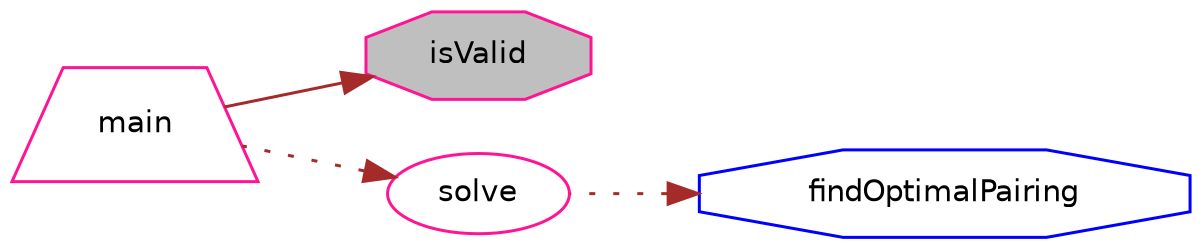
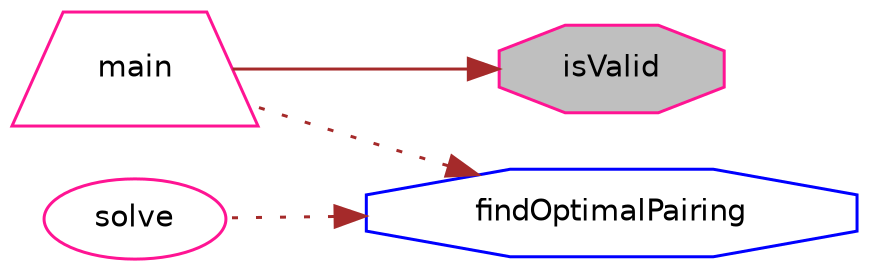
(303, 158) -> (349, 136)
